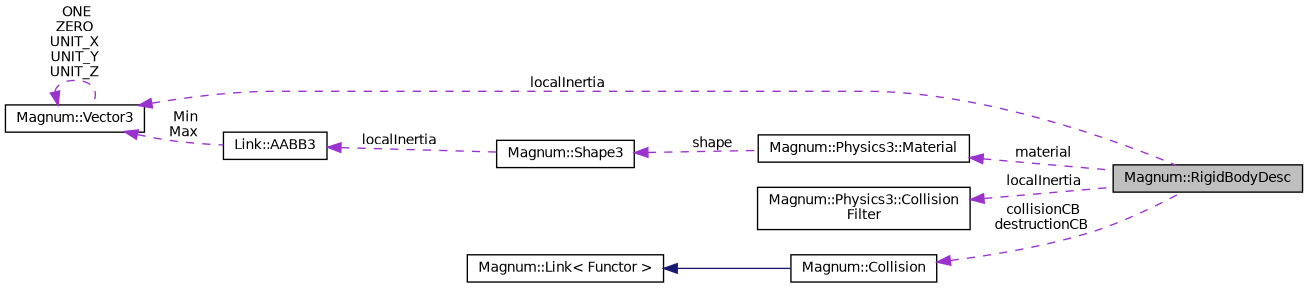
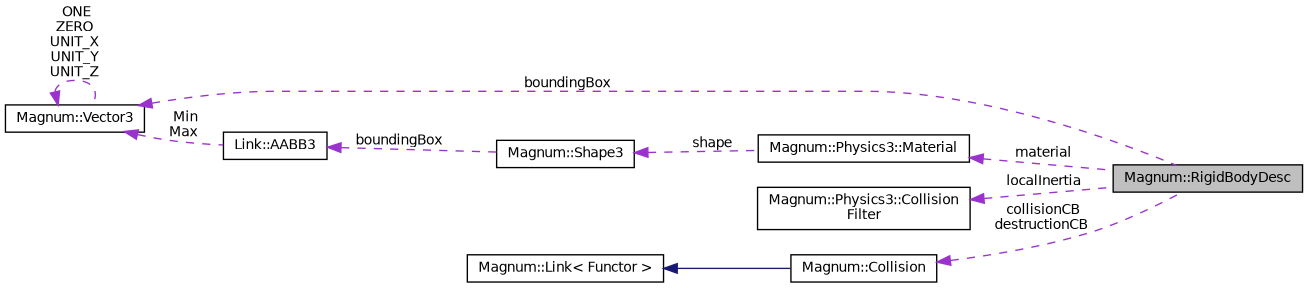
(565, 84) -> (565, 84)
(397, 141) -> (397, 141)
